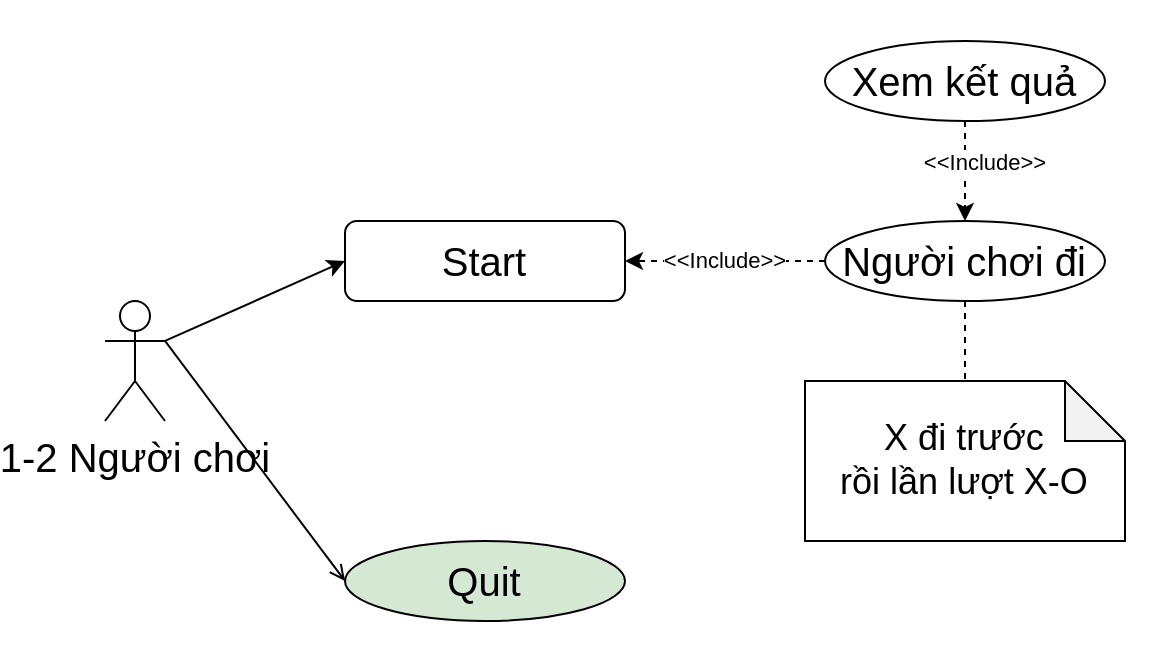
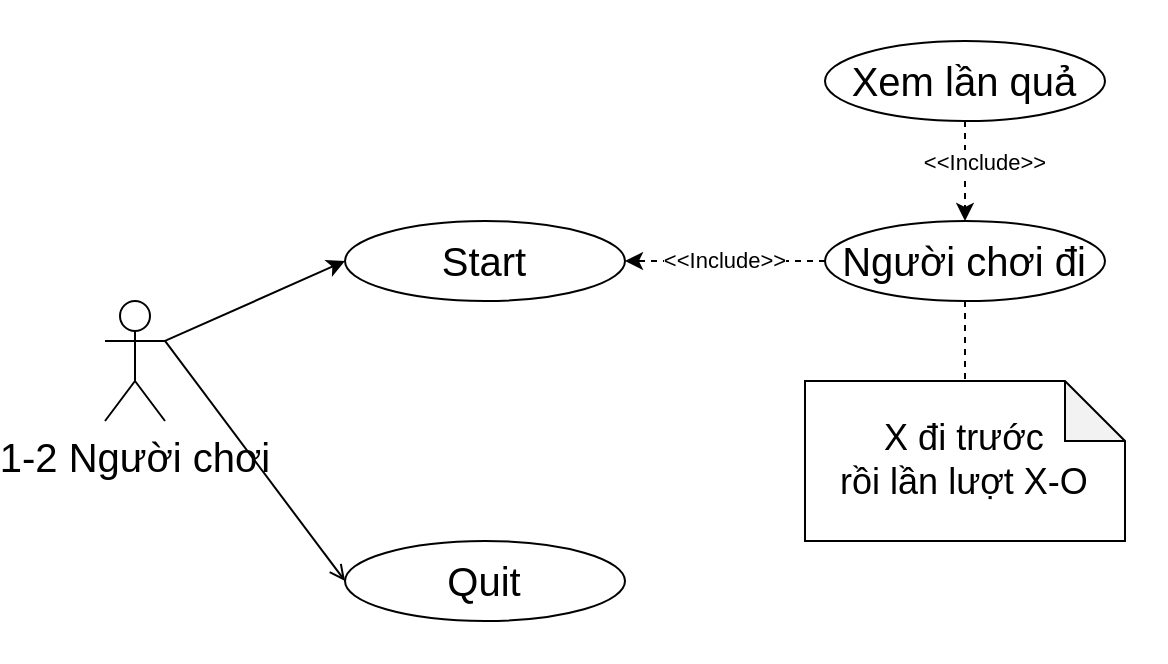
(965, 81) -> (965, 81)
(485, 261) -> (485, 261)
(485, 581) -> (485, 581)
